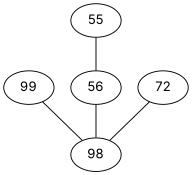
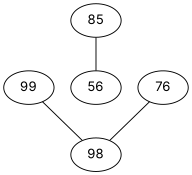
(96, 21) -> (96, 21)
(163, 88) -> (163, 88)
(96, 121) -> none
